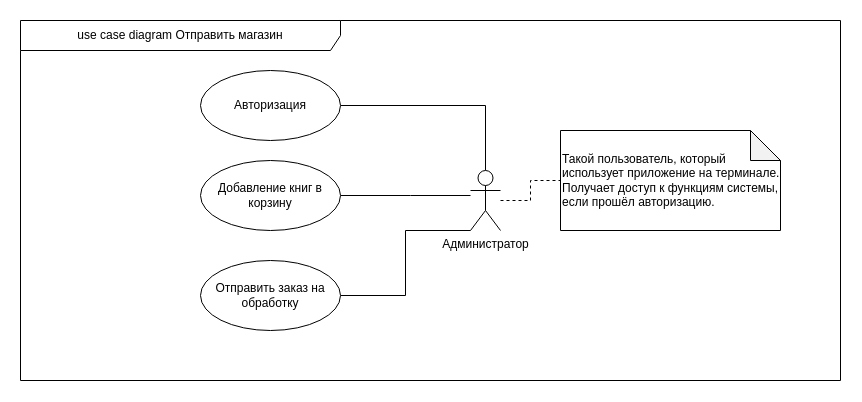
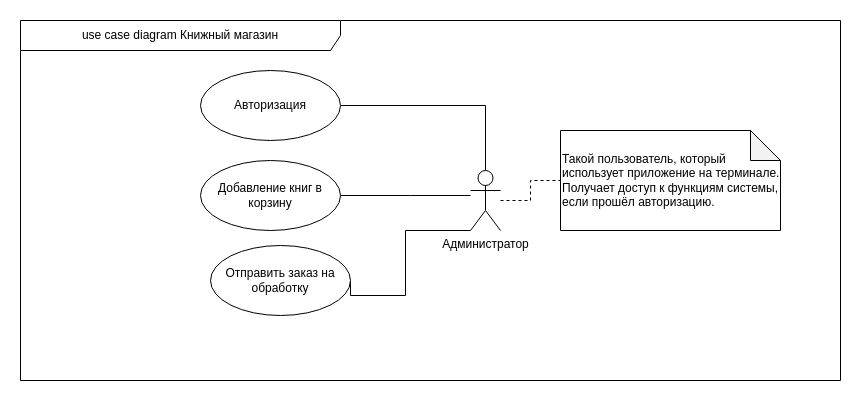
(181, 36) -> (181, 36)
(271, 296) -> (281, 281)
